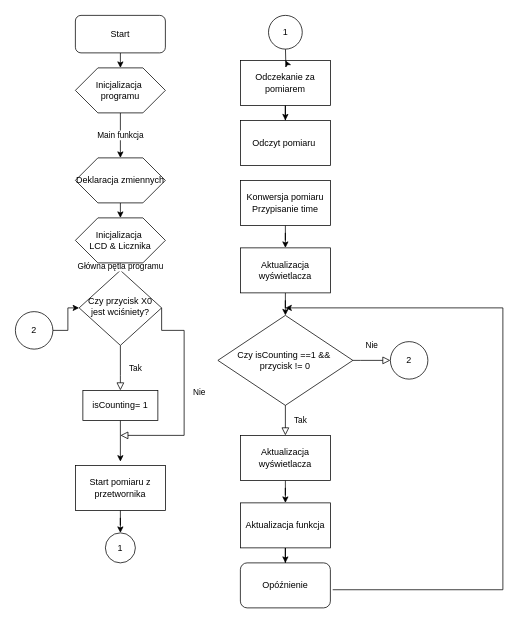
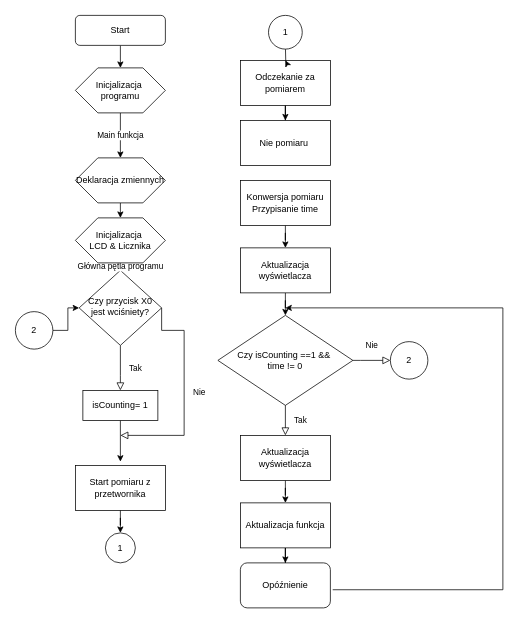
(120, 34) -> (120, 30)
(285, 143) -> (285, 143)
(285, 360) -> (285, 360)
